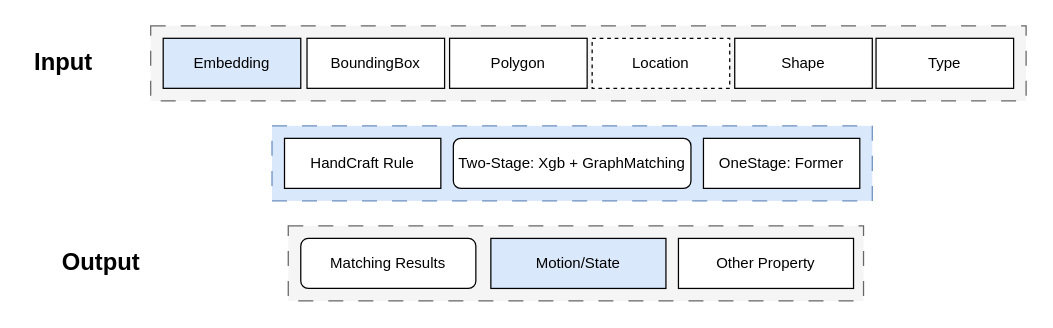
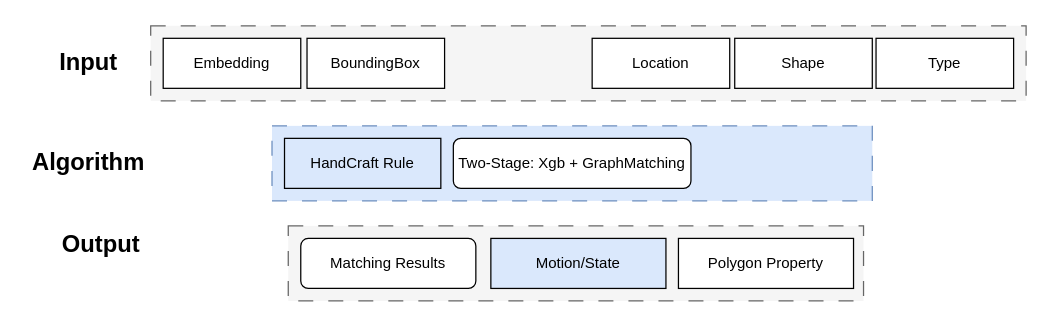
(63, 63) -> (88, 63)
(232, 63) -> (232, 63)
(518, 63) -> none
(661, 63) -> (661, 63)
none -> (88, 163)
(363, 163) -> (363, 163)
(781, 163) -> none
(101, 263) -> (101, 244)
(766, 263) -> (766, 263)
